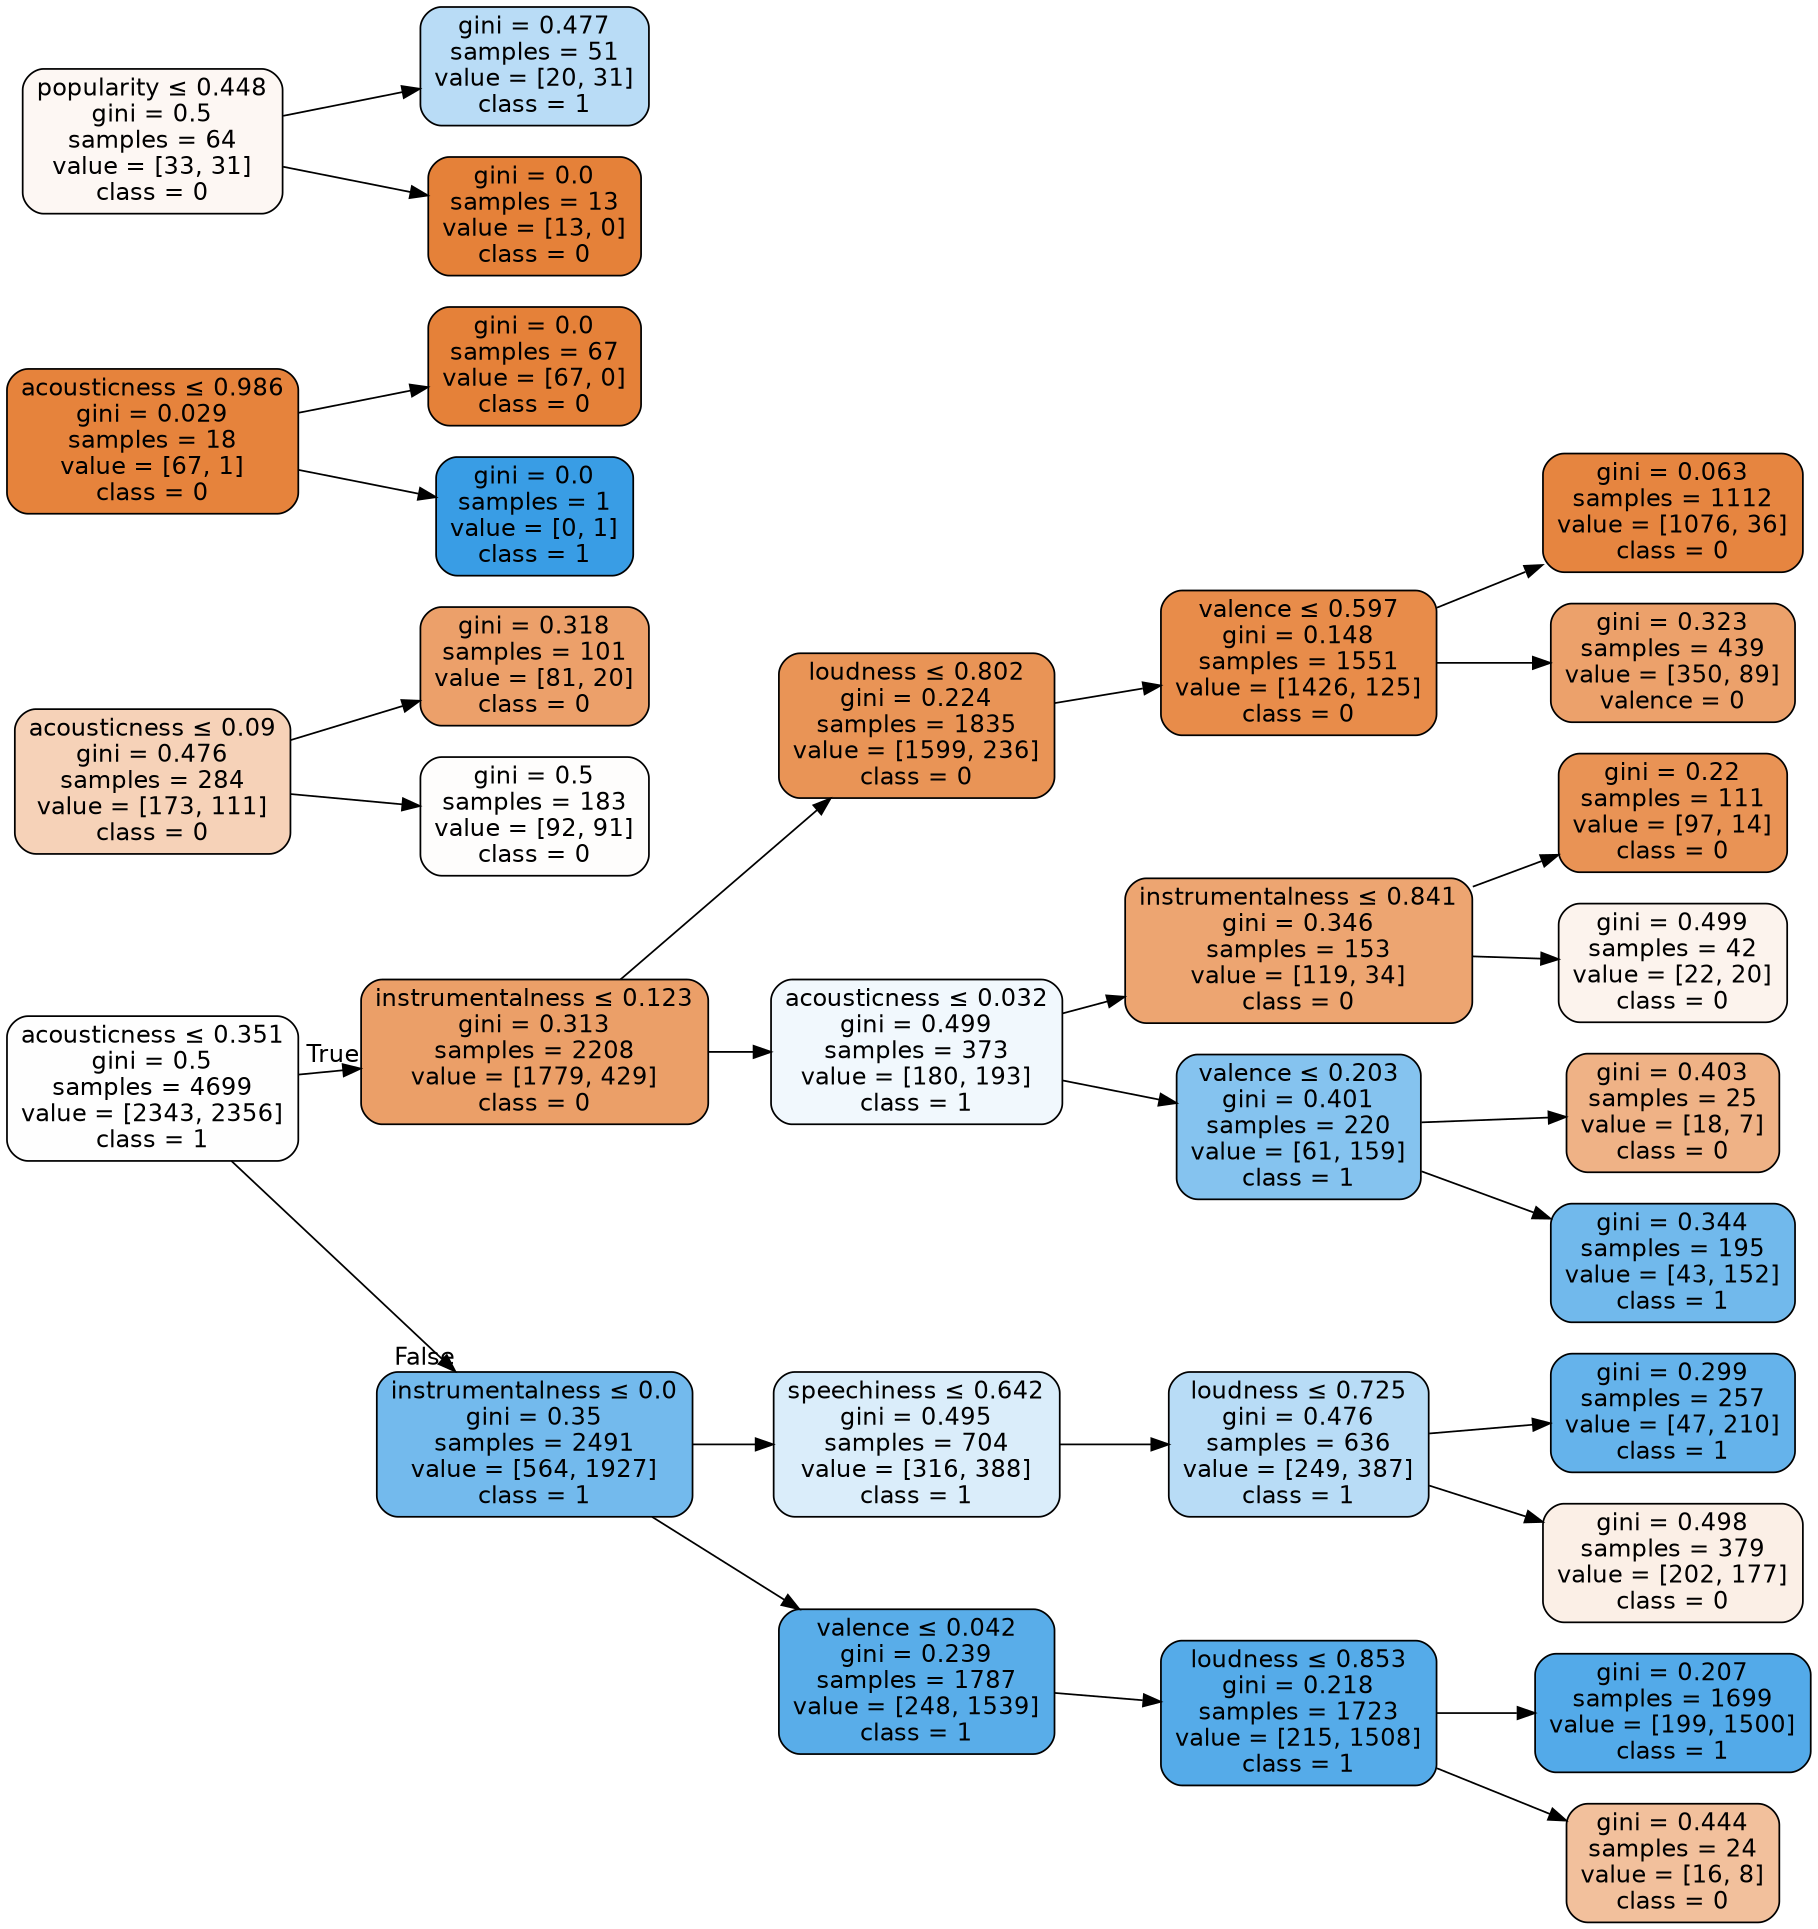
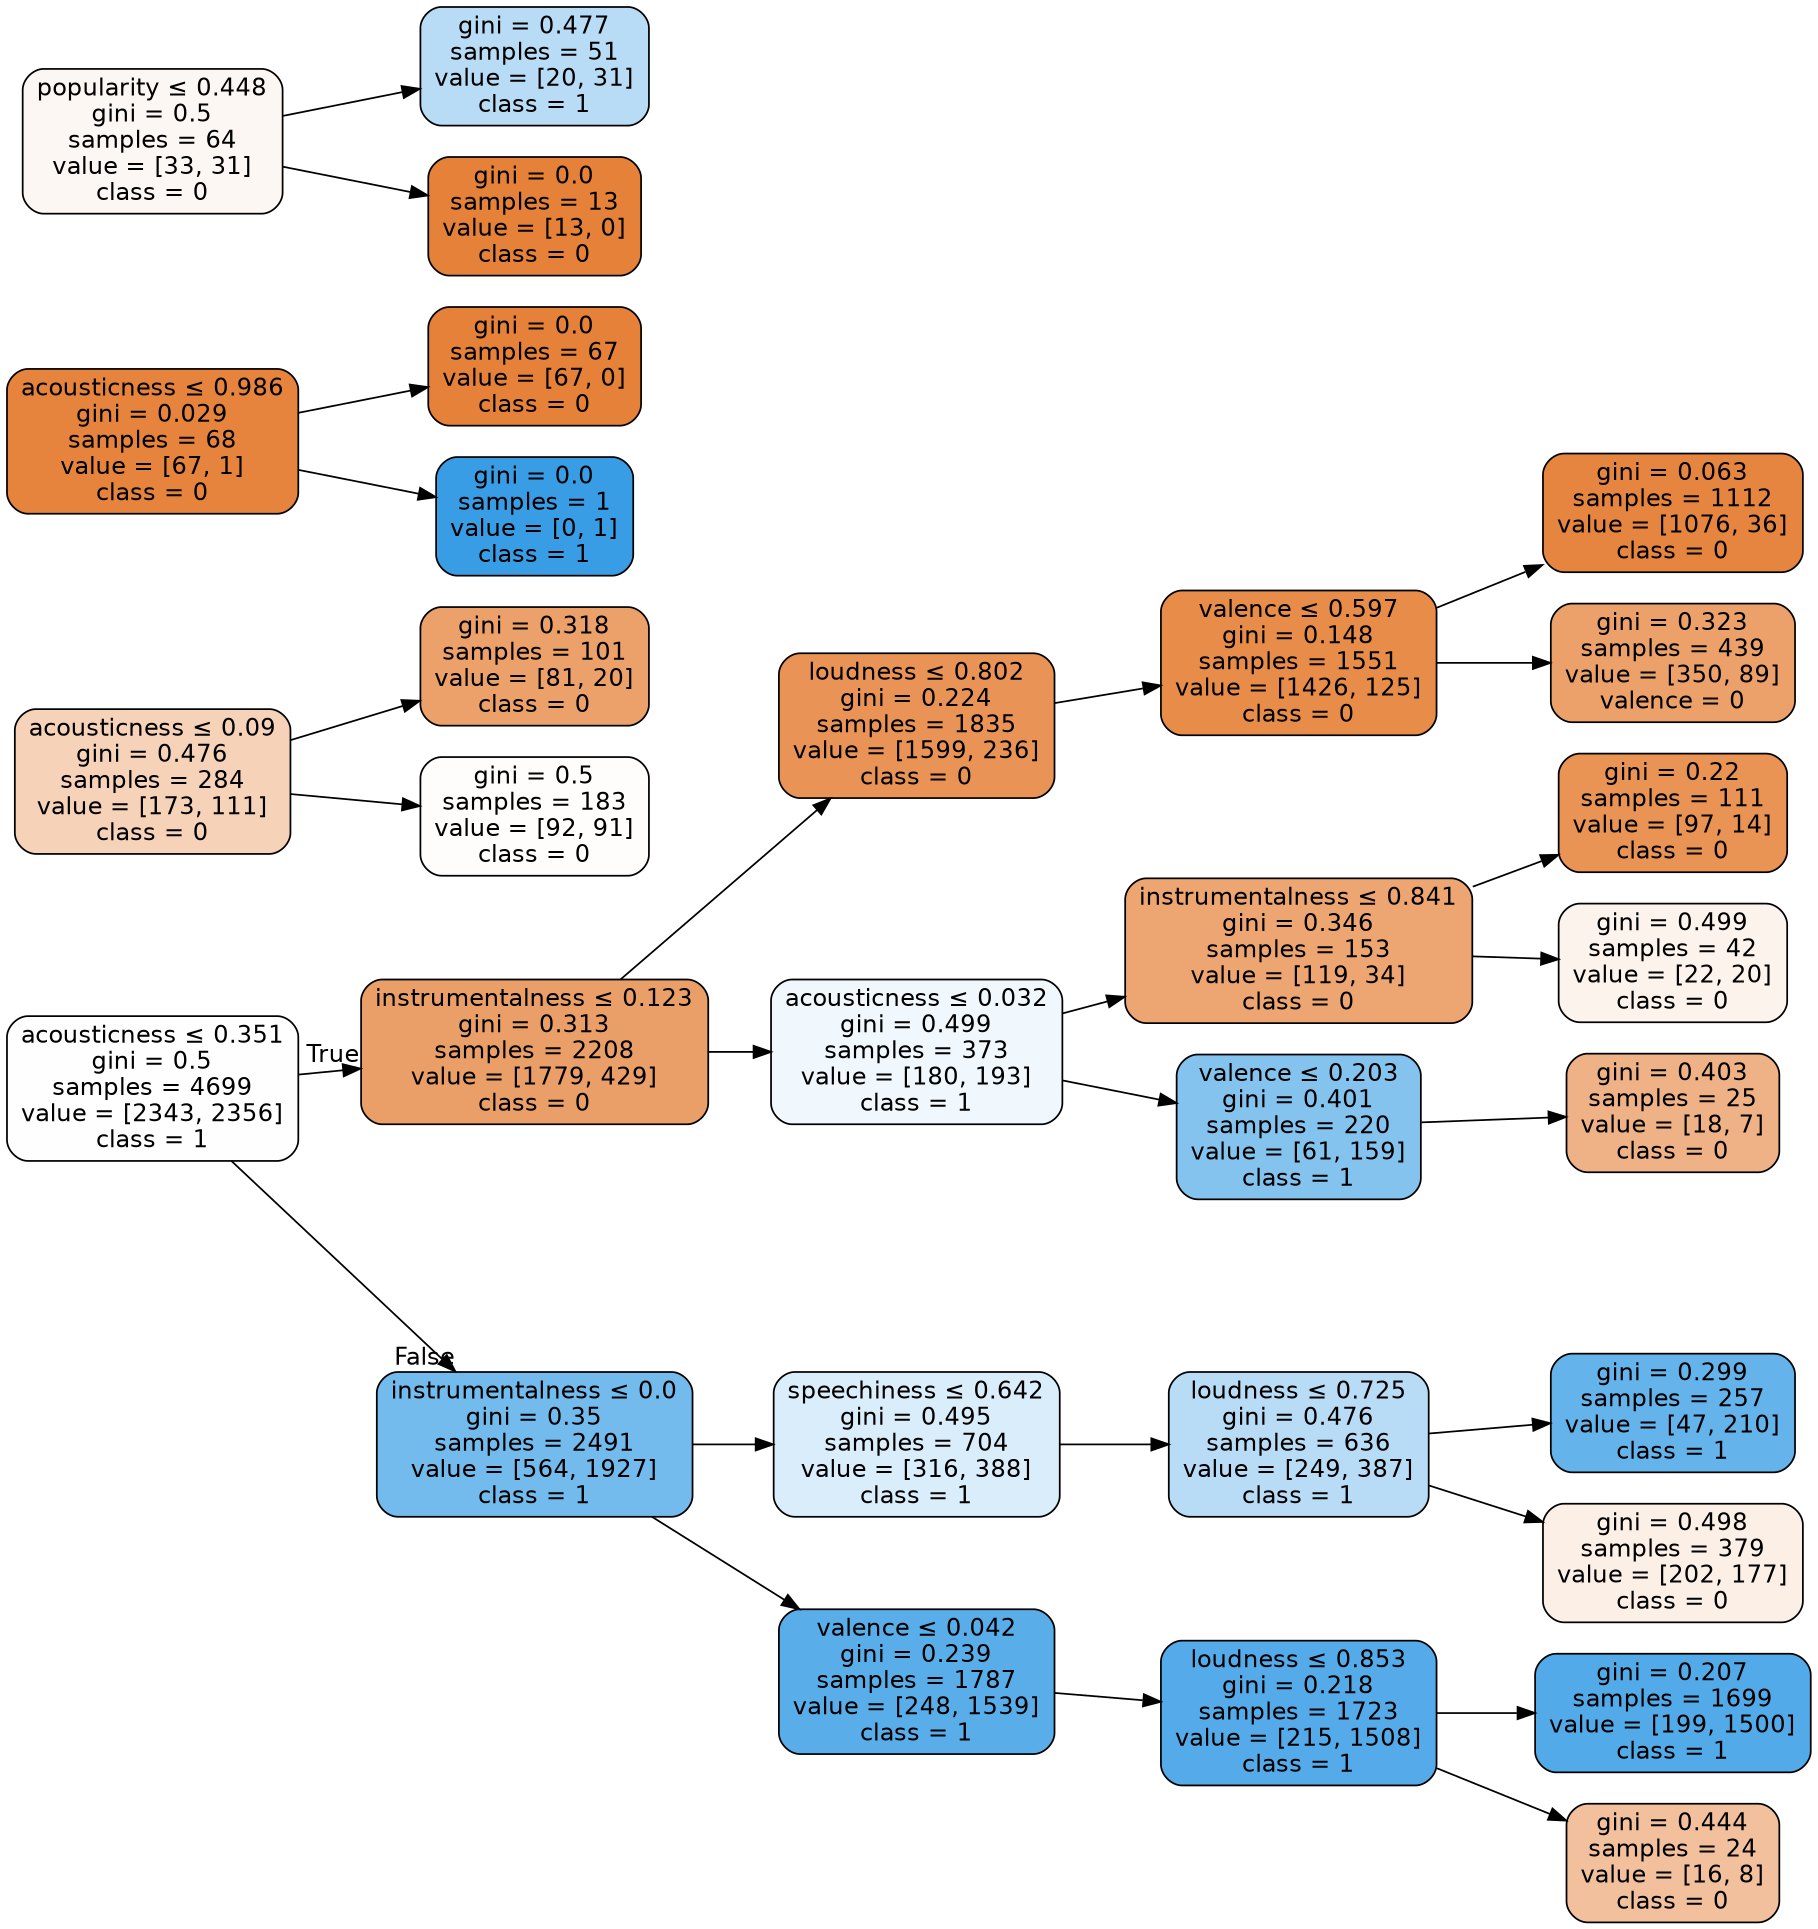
(153, 440) -> (153, 440)
(1673, 1263) -> none
